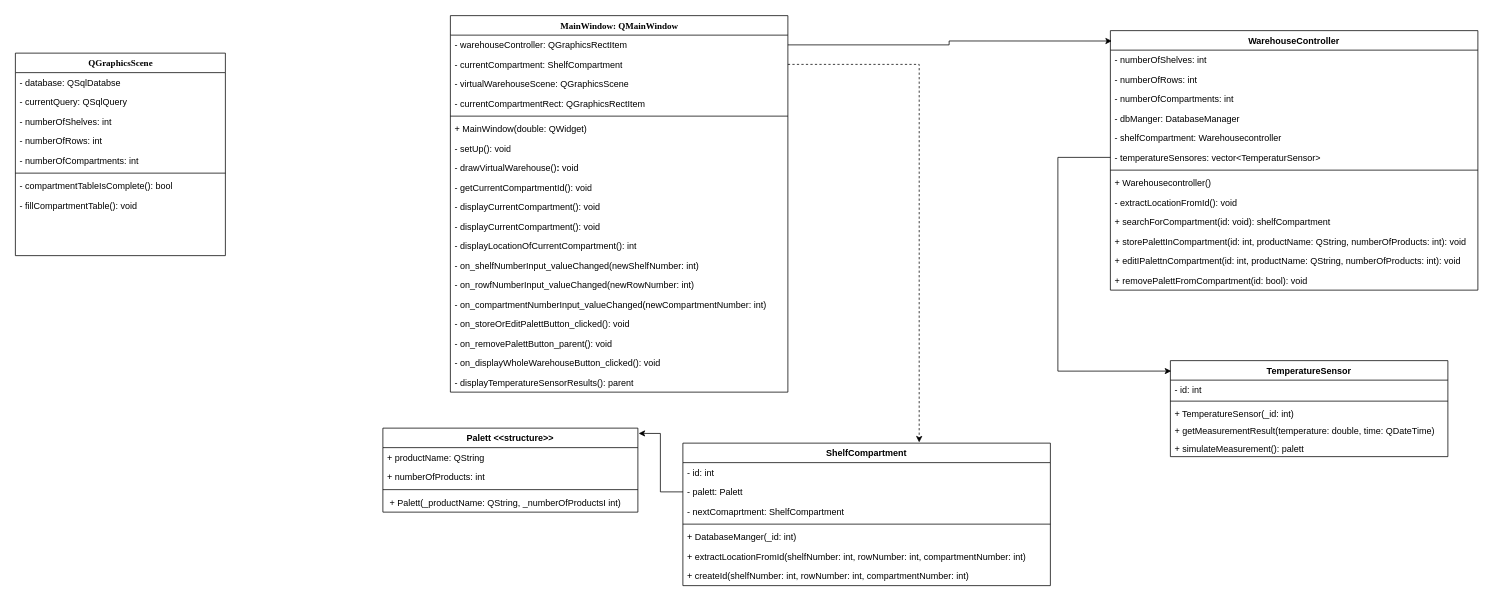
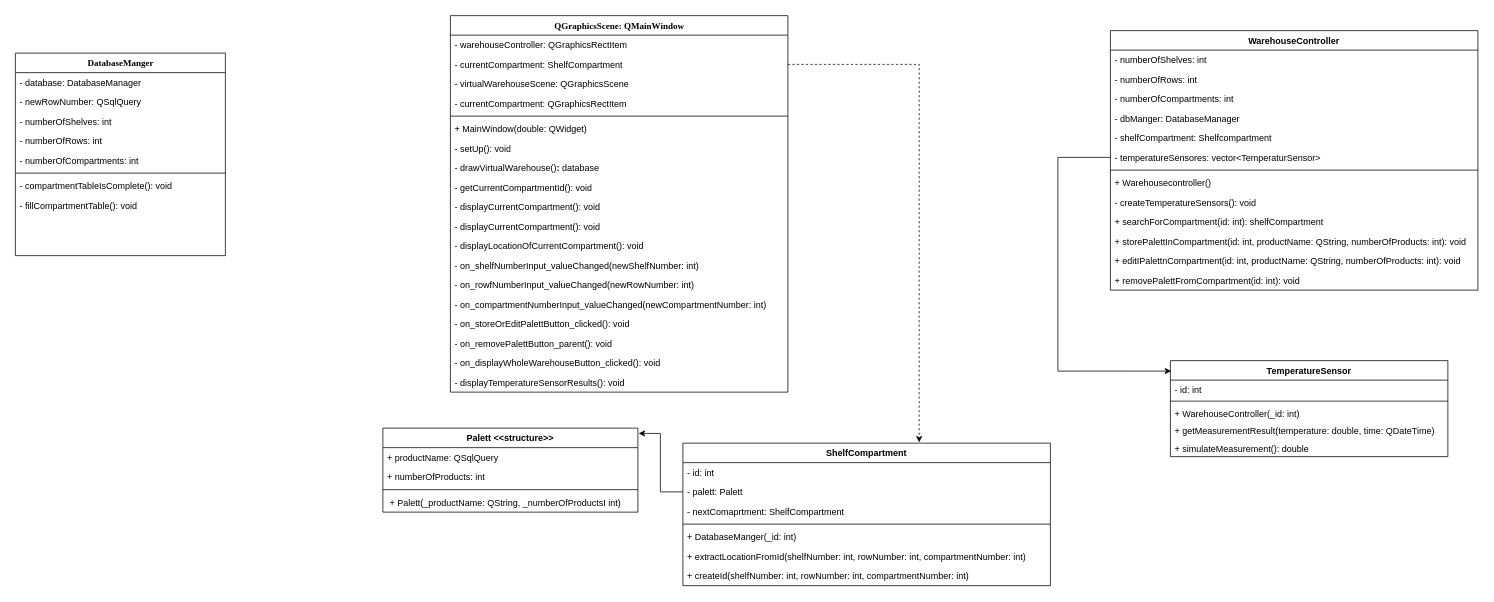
(620, 26) -> (620, 26)
(949, 43) -> none
(121, 64) -> (121, 64)
(73, 83) -> (84, 83)
(78, 102) -> (78, 102)
(559, 104) -> (548, 104)
(1206, 138) -> (1199, 138)
(523, 169) -> (535, 169)
(103, 186) -> (103, 186)
(1187, 203) -> (1196, 203)
(1231, 222) -> (1229, 222)
(558, 247) -> (560, 247)
(1217, 281) -> (1215, 281)
(556, 383) -> (550, 383)
(1242, 414) -> (1244, 414)
(1246, 449) -> (1246, 449)
(438, 458) -> (443, 458)
